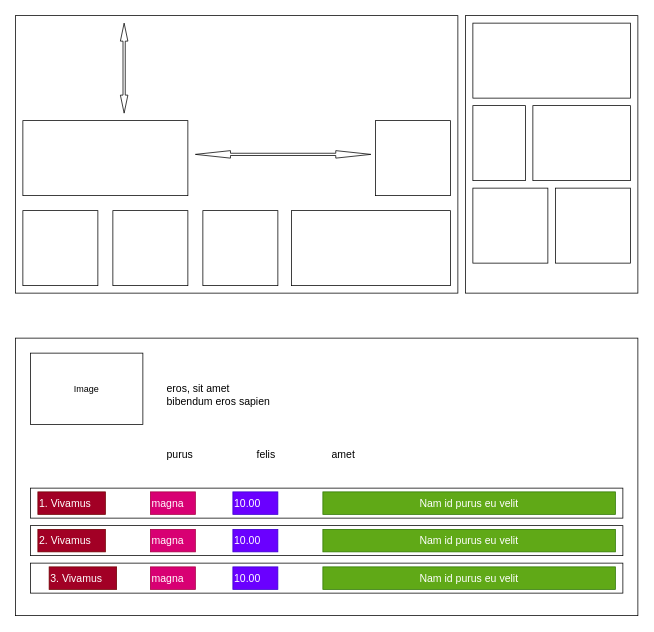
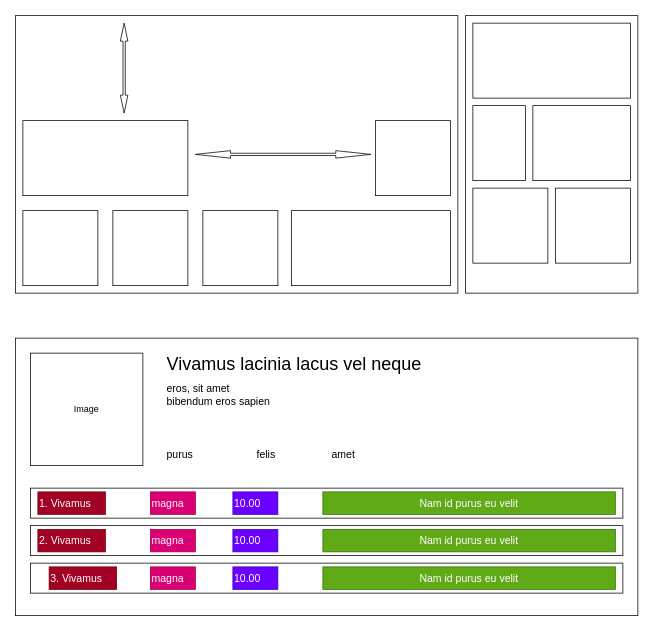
none -> (304, 364)
(87, 389) -> (87, 409)
